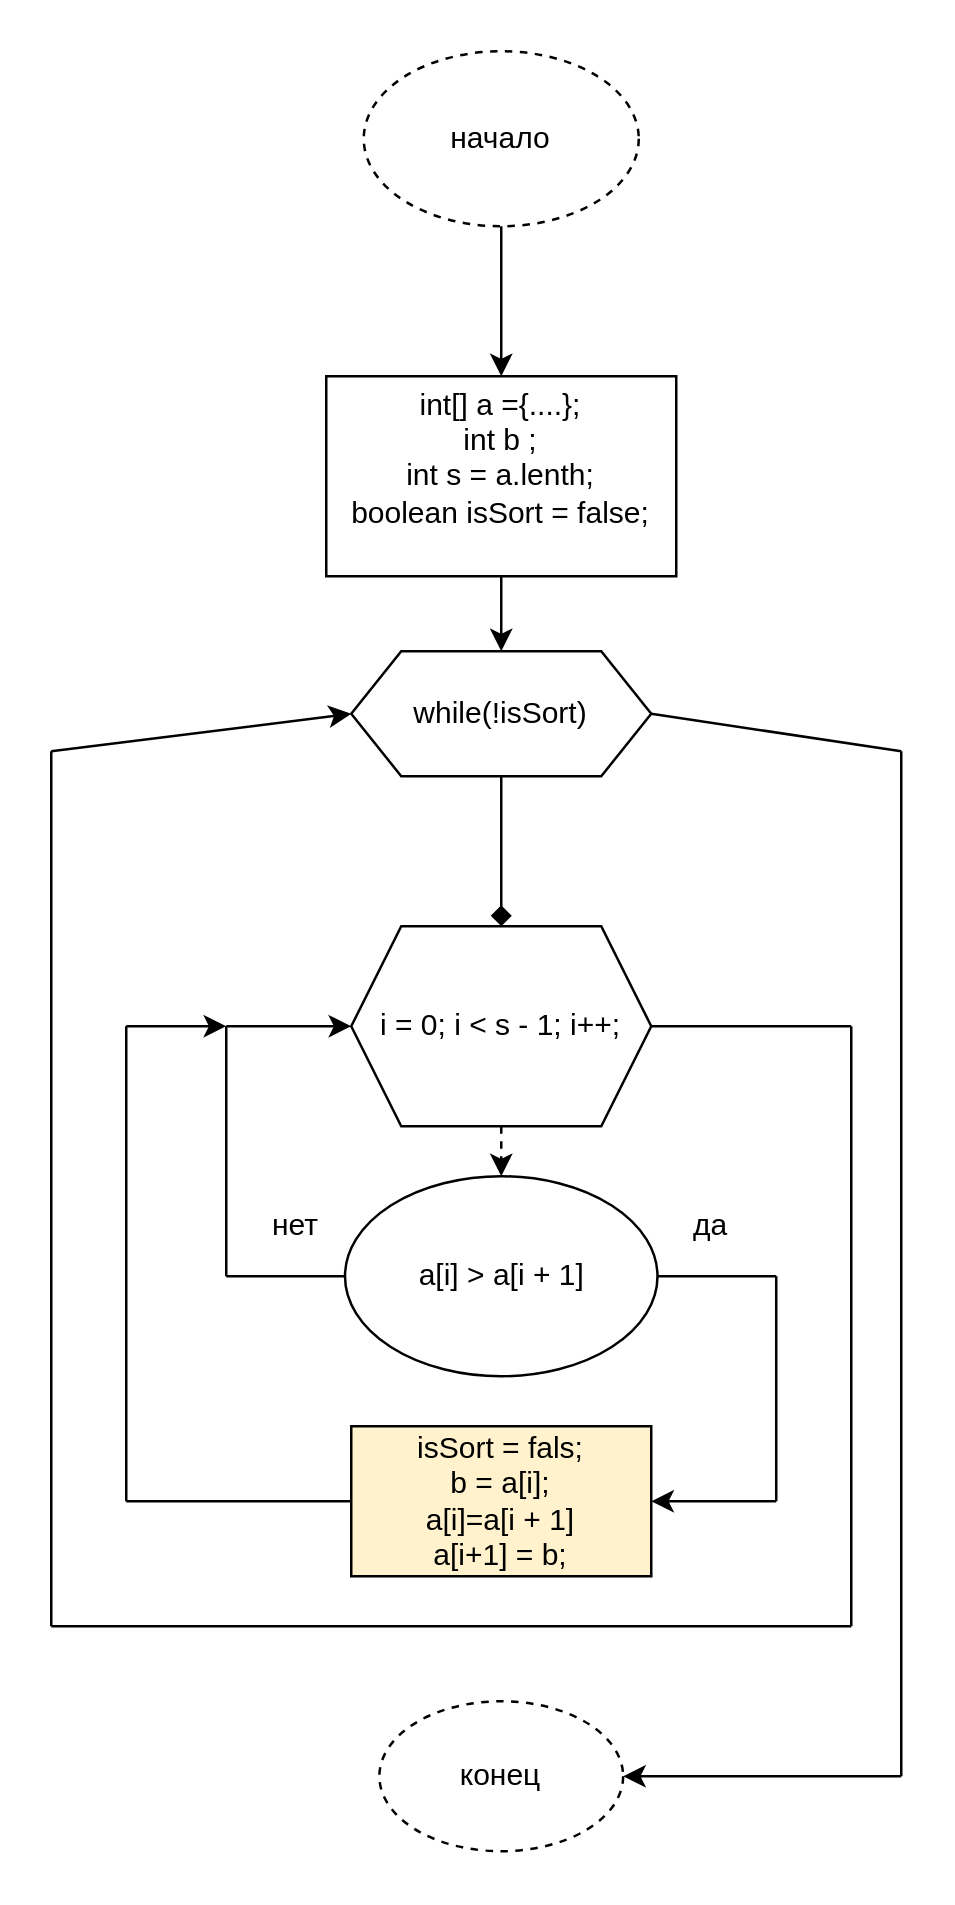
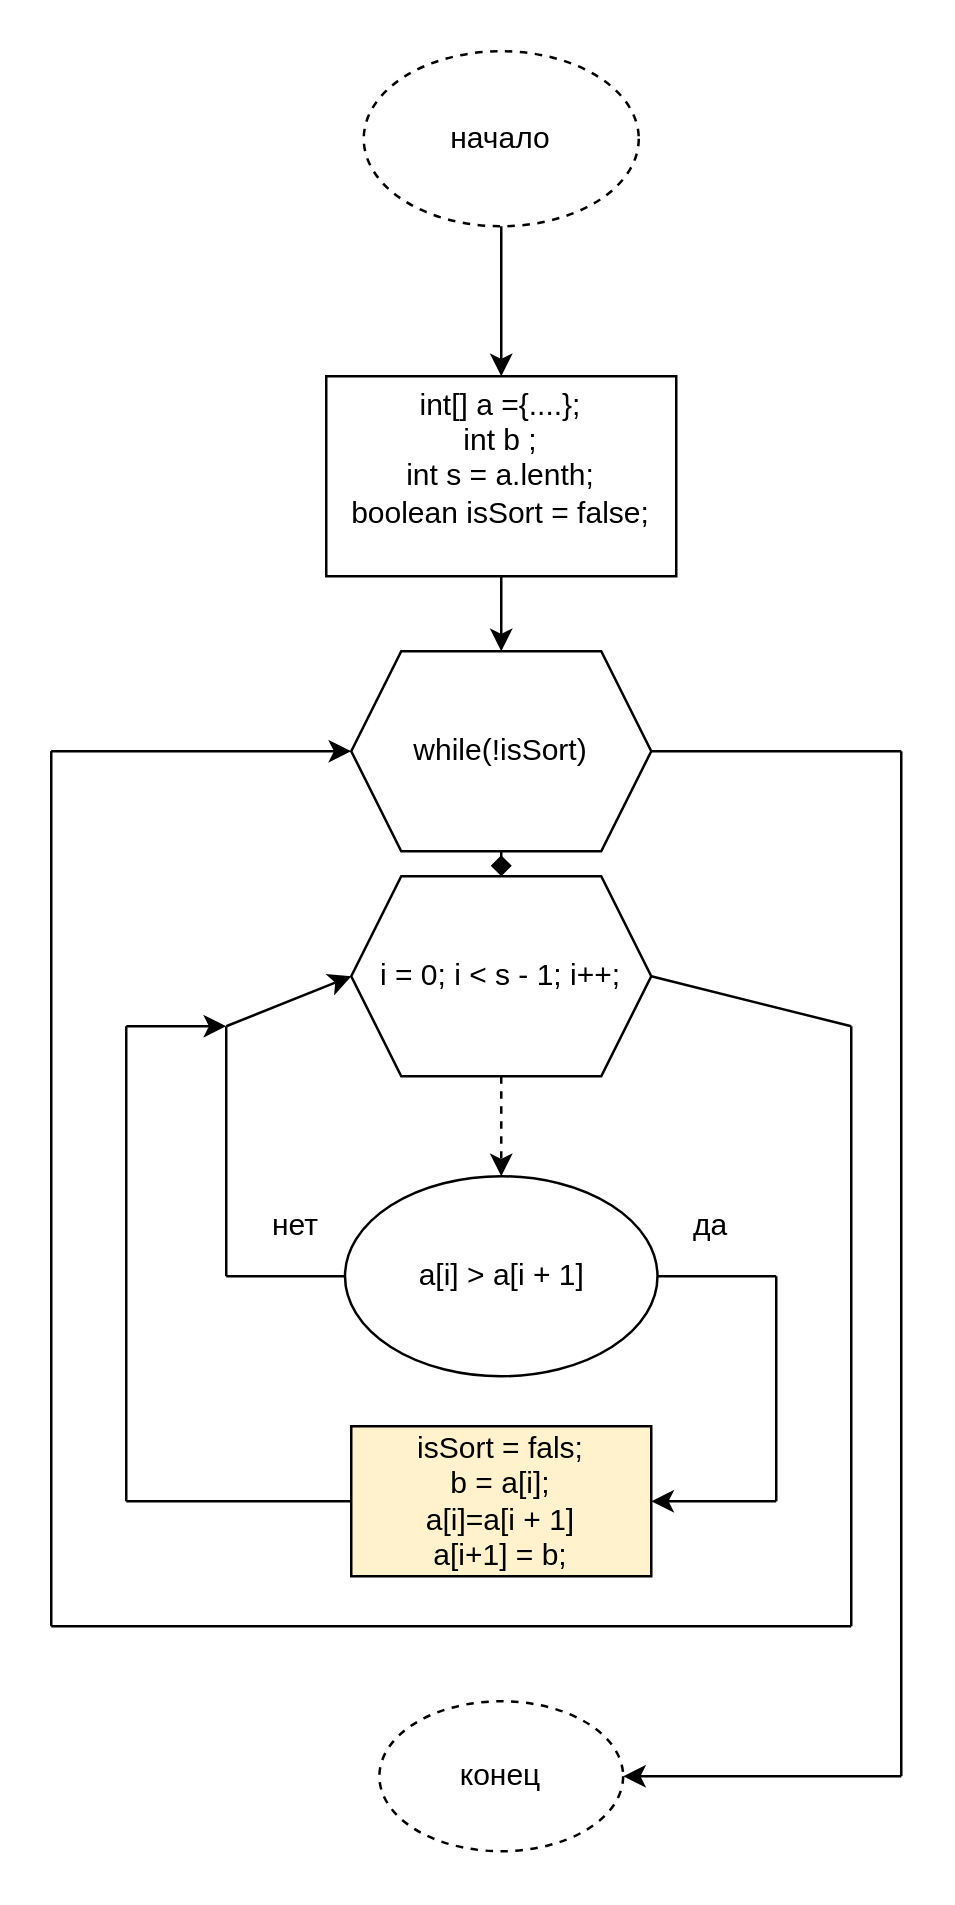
(501, 714) -> (501, 751)
(501, 1026) -> (501, 976)
